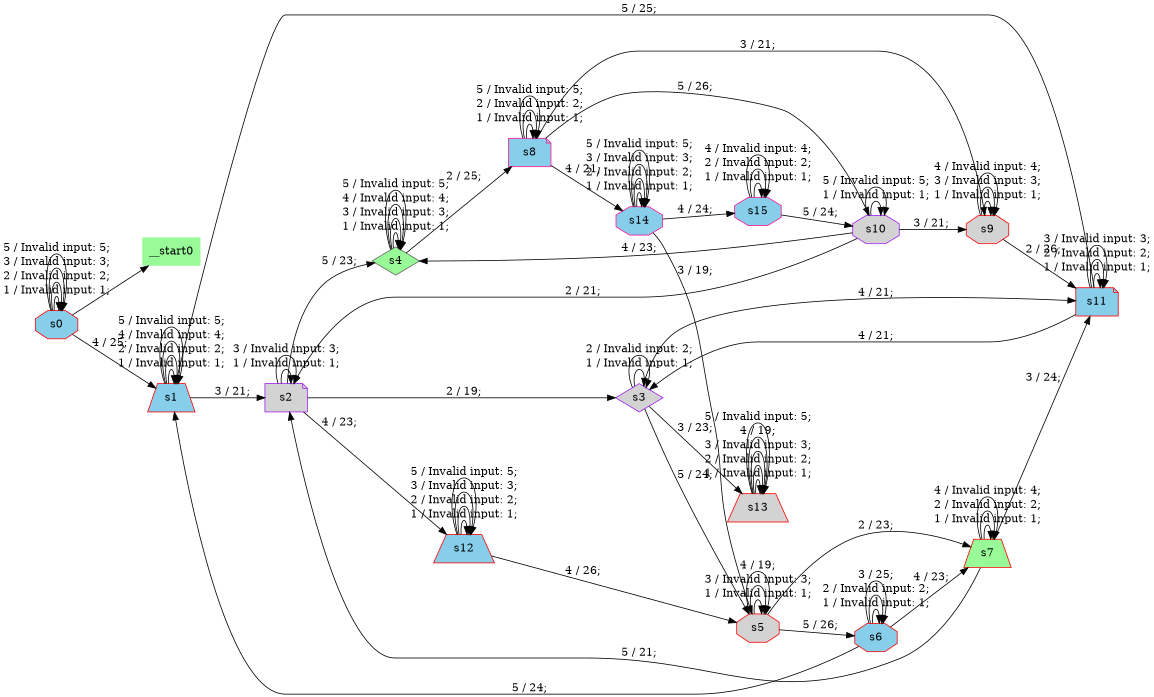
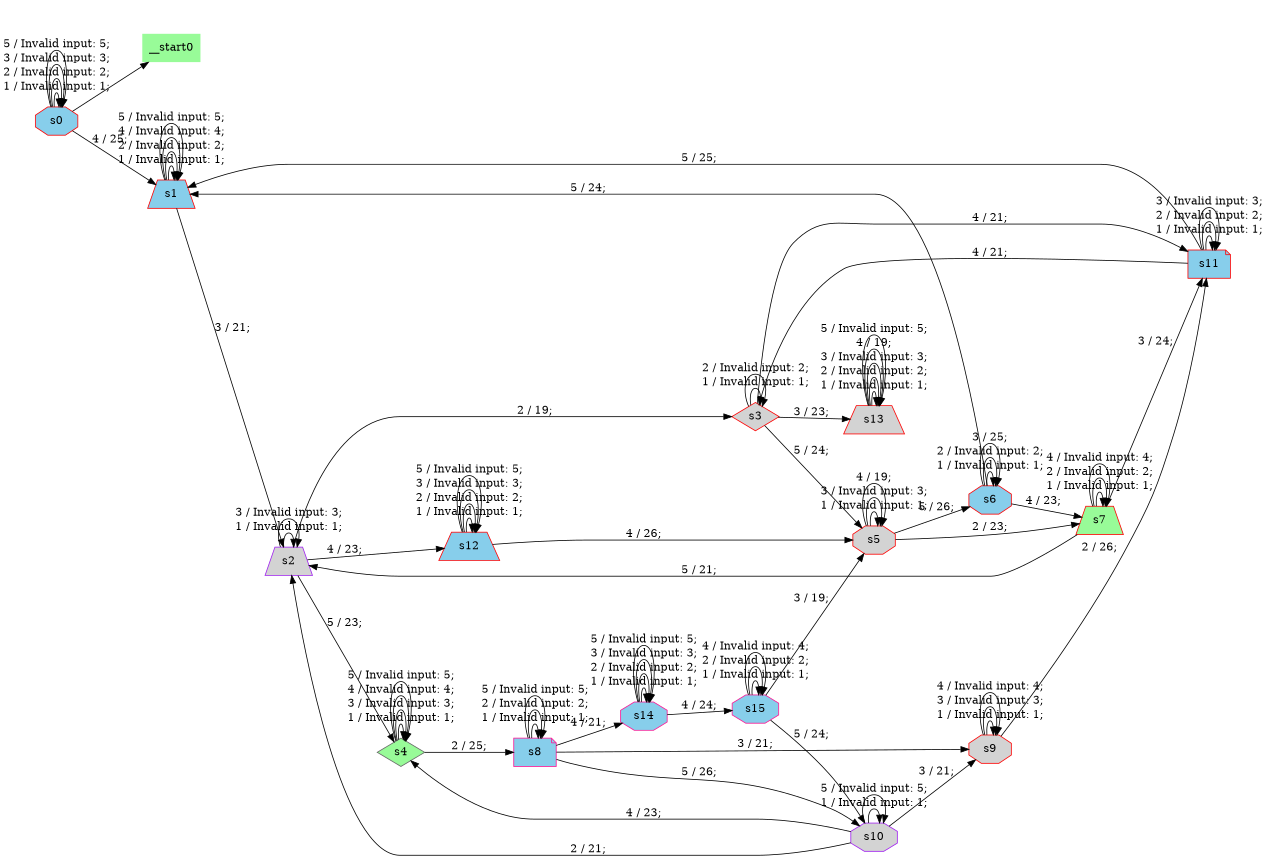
(286, 398) -> (289, 561)
(639, 398) -> (755, 417)
(713, 416) -> (813, 628)
